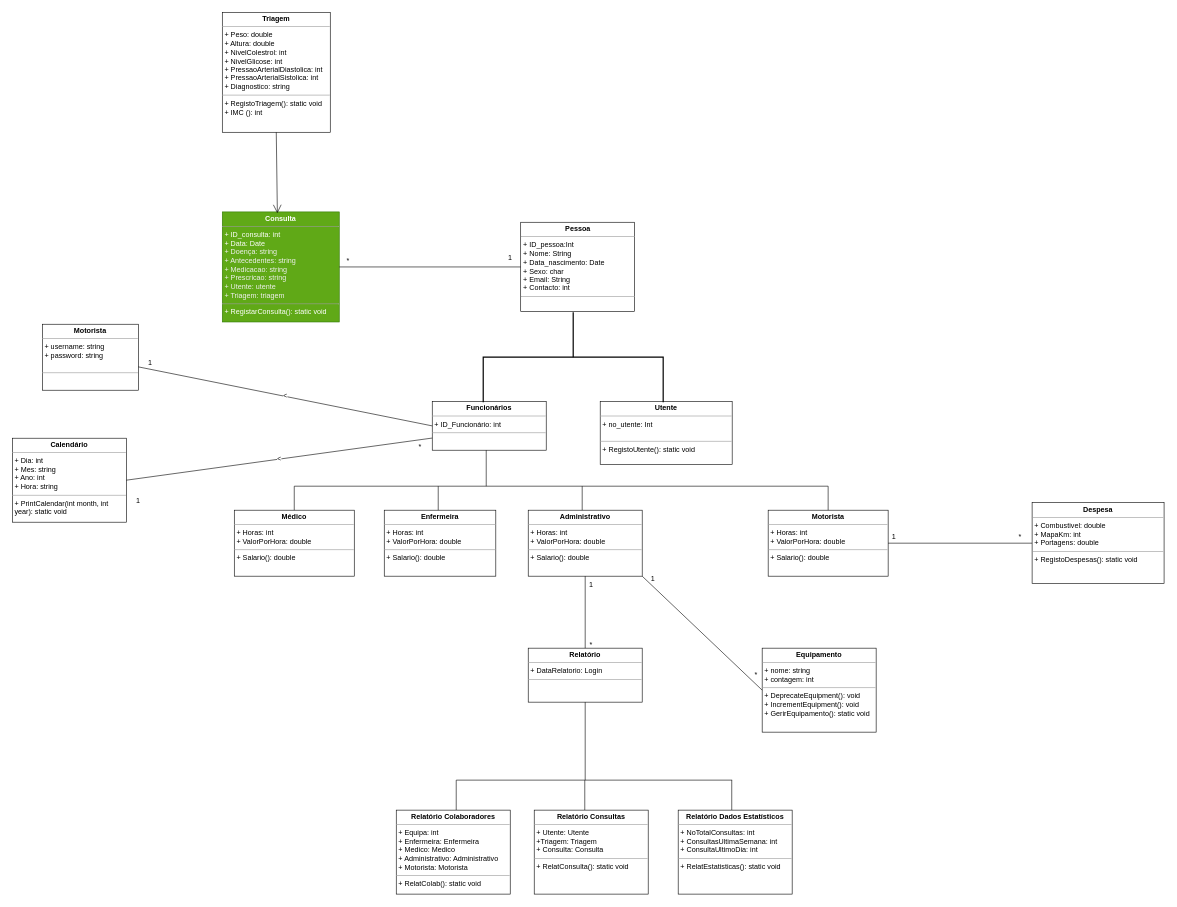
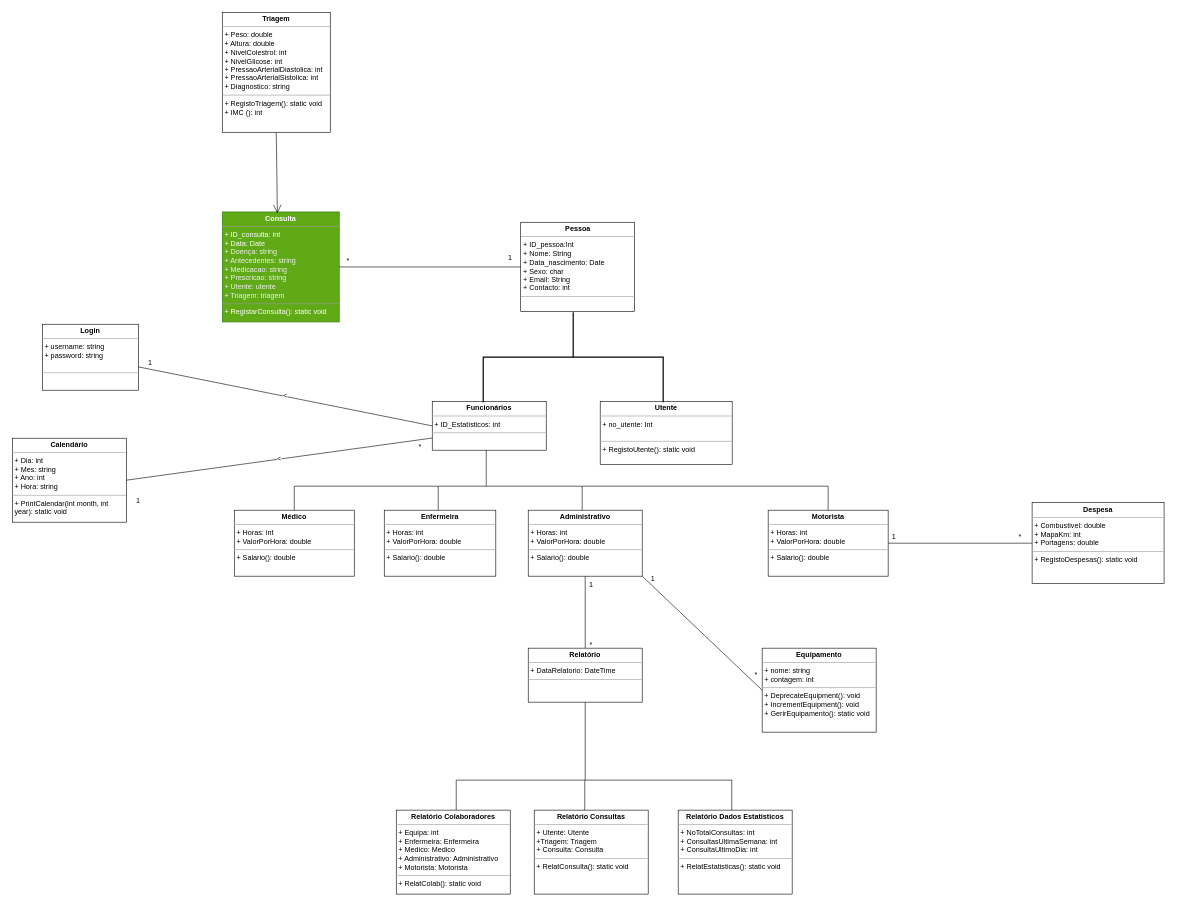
(75, 337) -> (75, 337)
(469, 410) -> (472, 410)
(567, 657) -> (573, 657)
